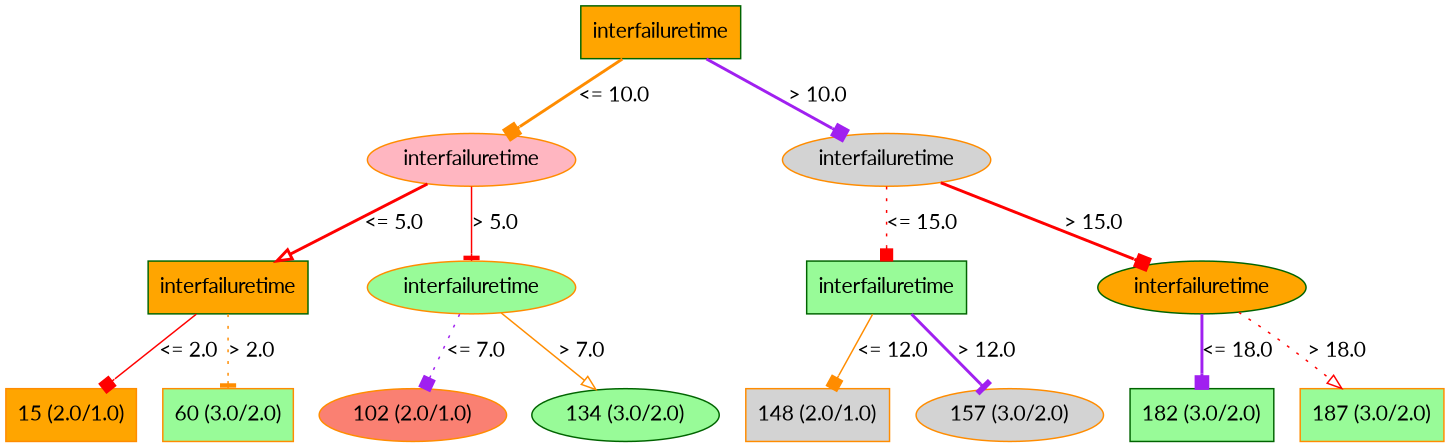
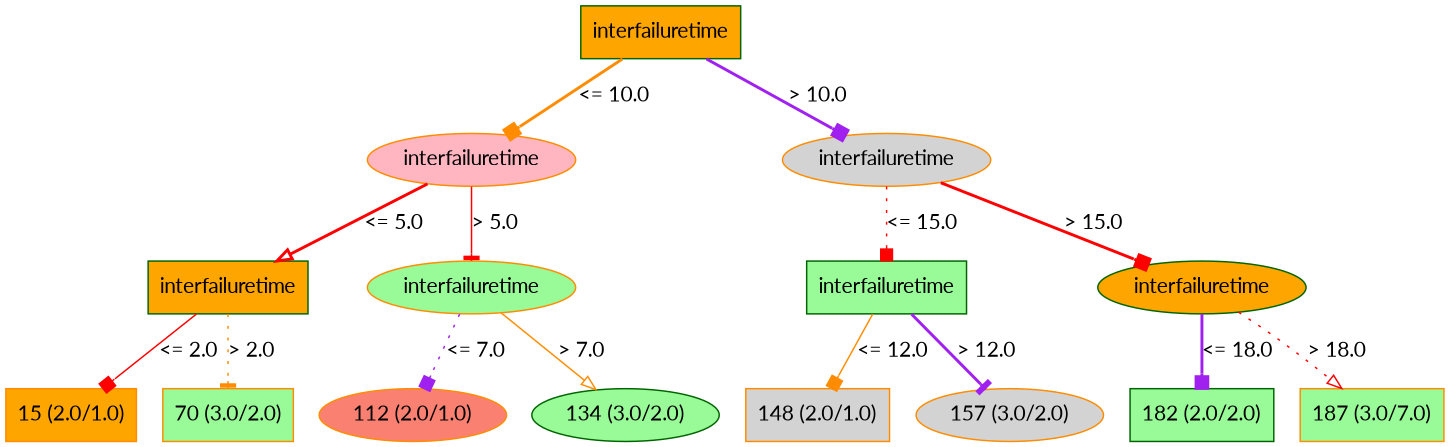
(228, 415) -> (228, 415)
(413, 415) -> (413, 415)
(1202, 415) -> (1202, 415)
(1372, 415) -> (1372, 415)
